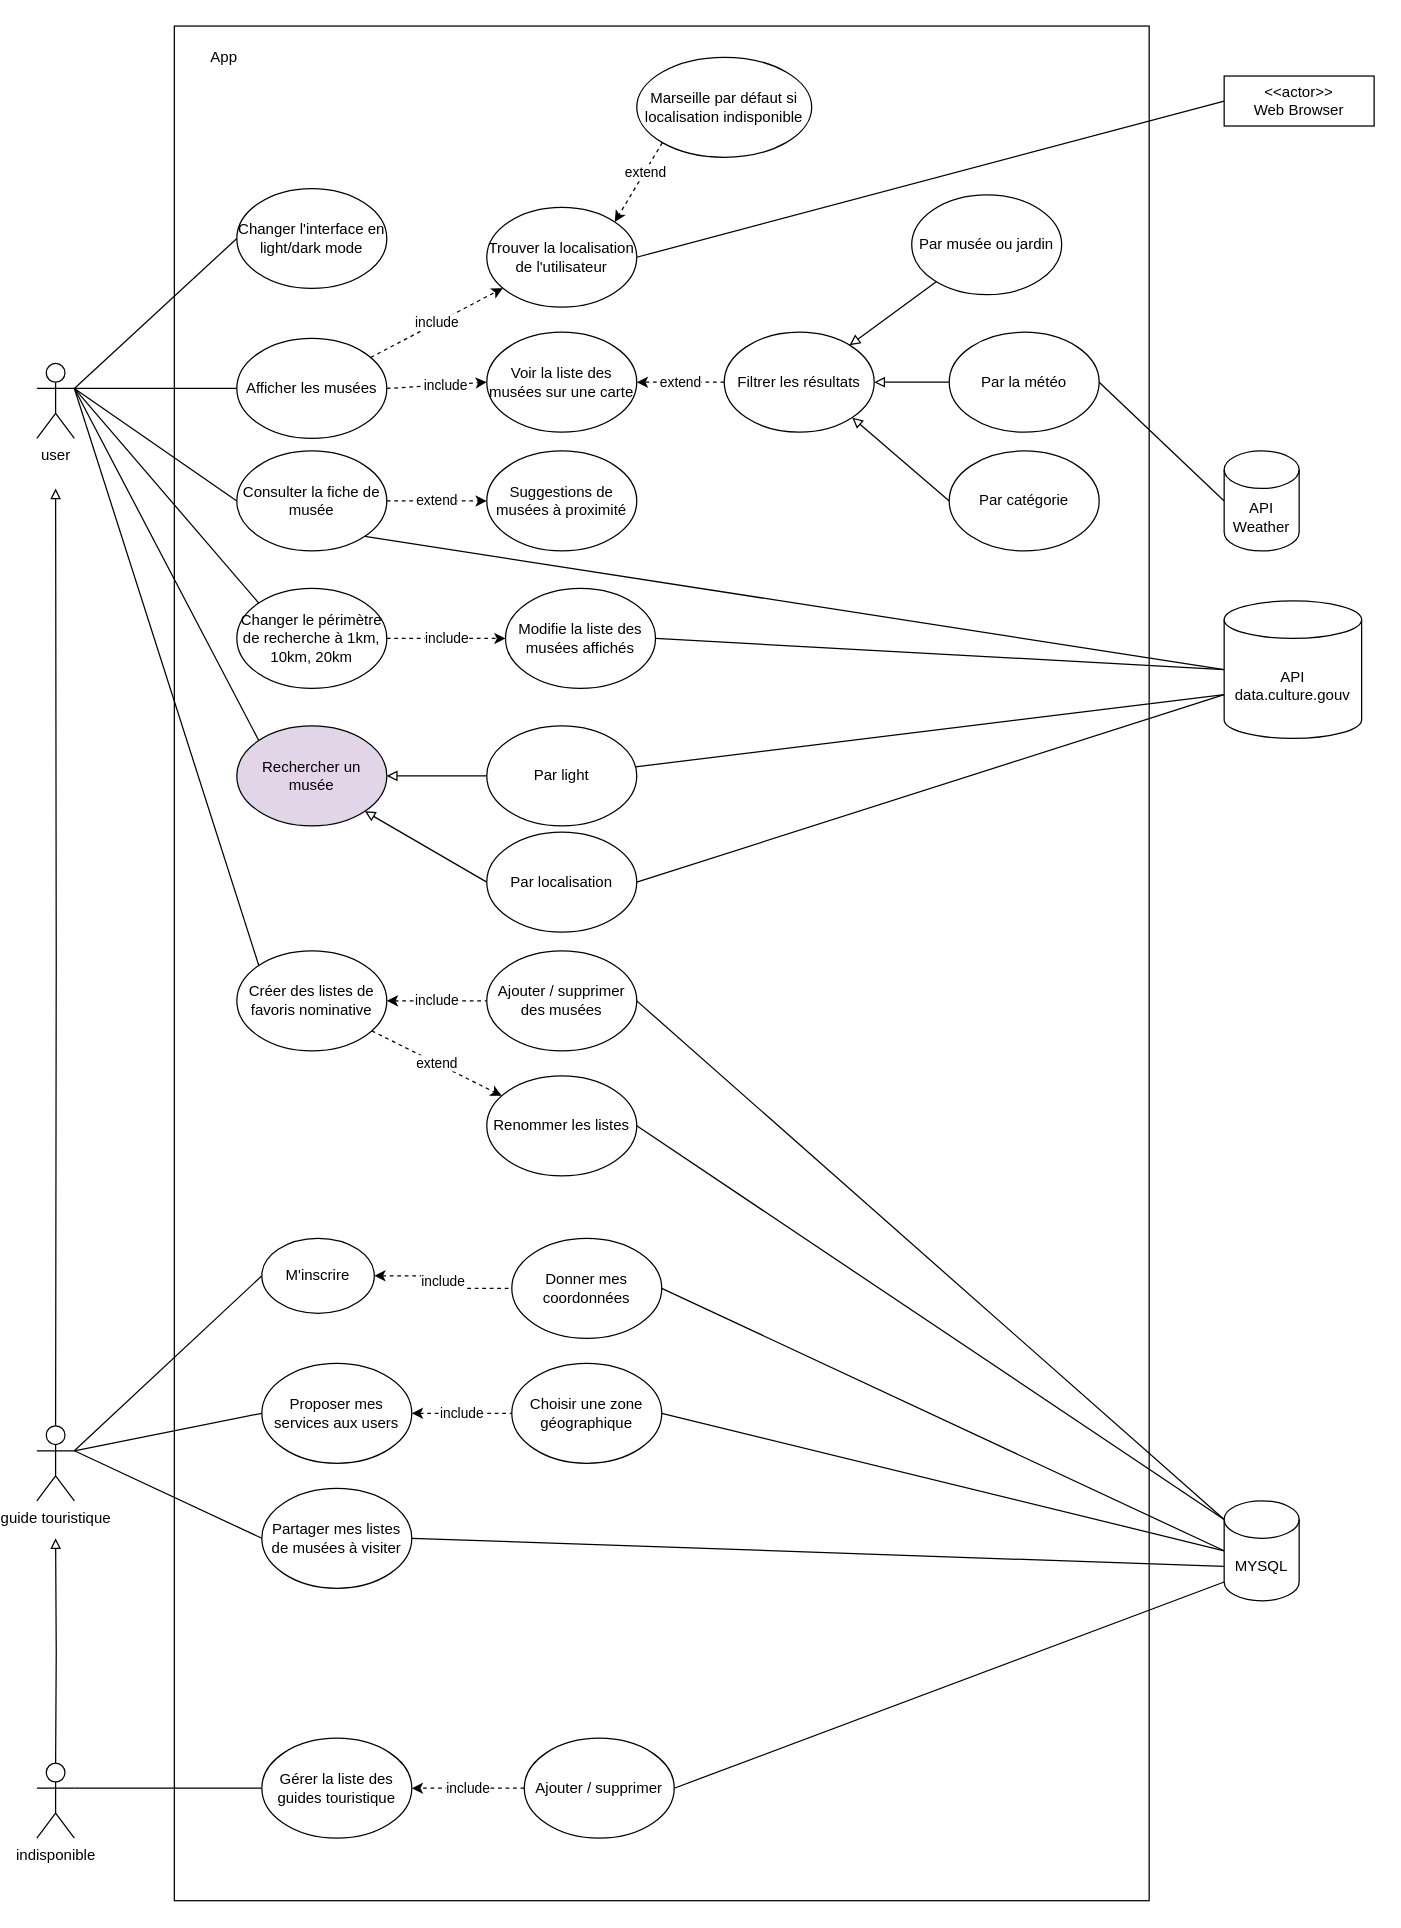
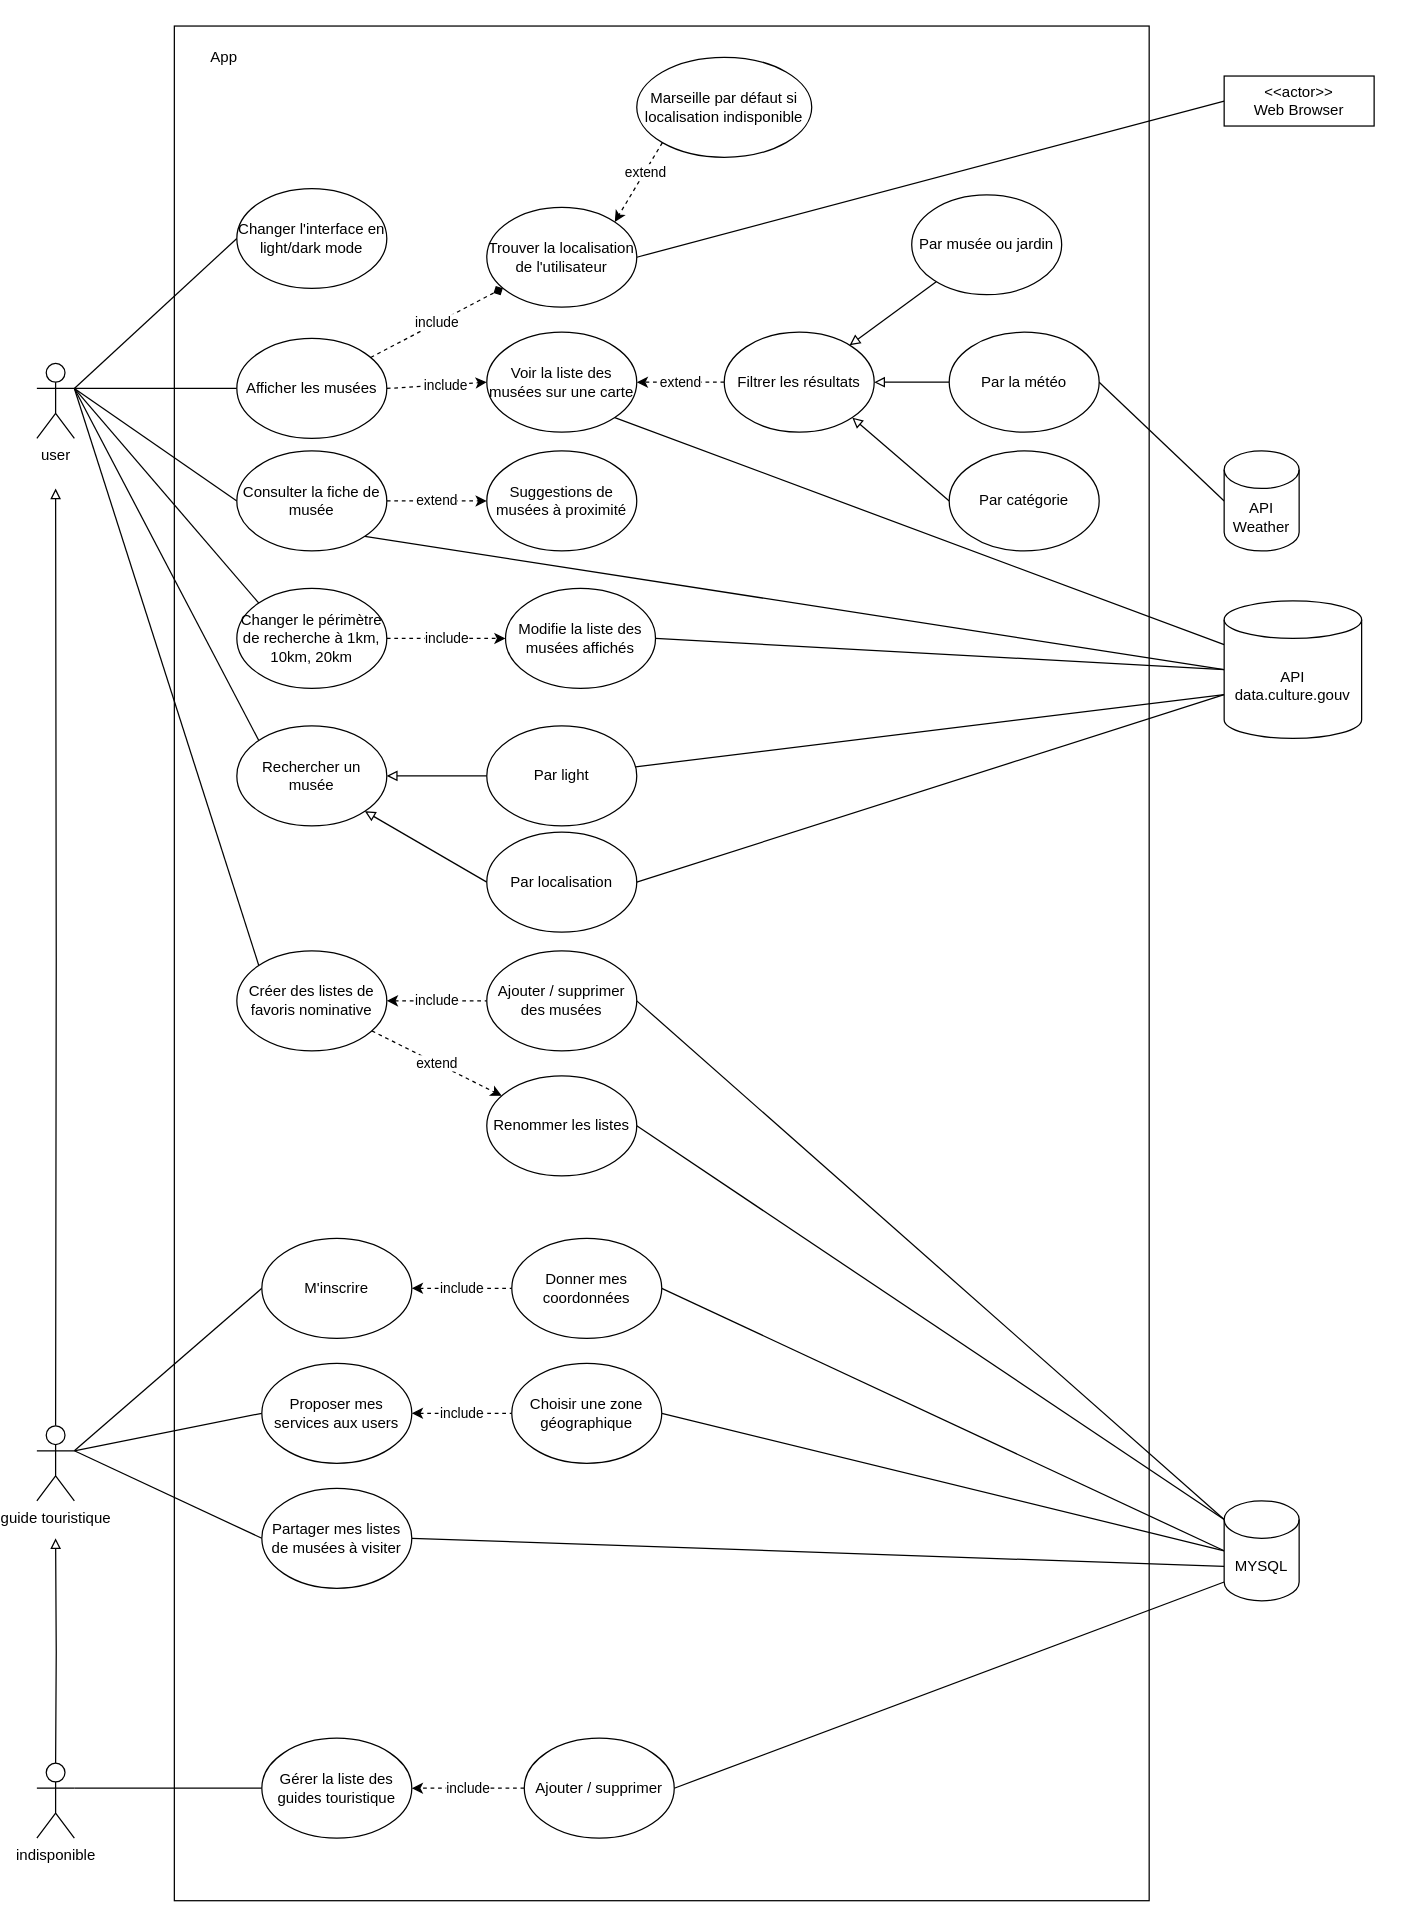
(494, 292) -> (493, 293)
none -> (920, 531)
(312, 776) -> (312, 776)
(318, 1276) -> (337, 1288)
